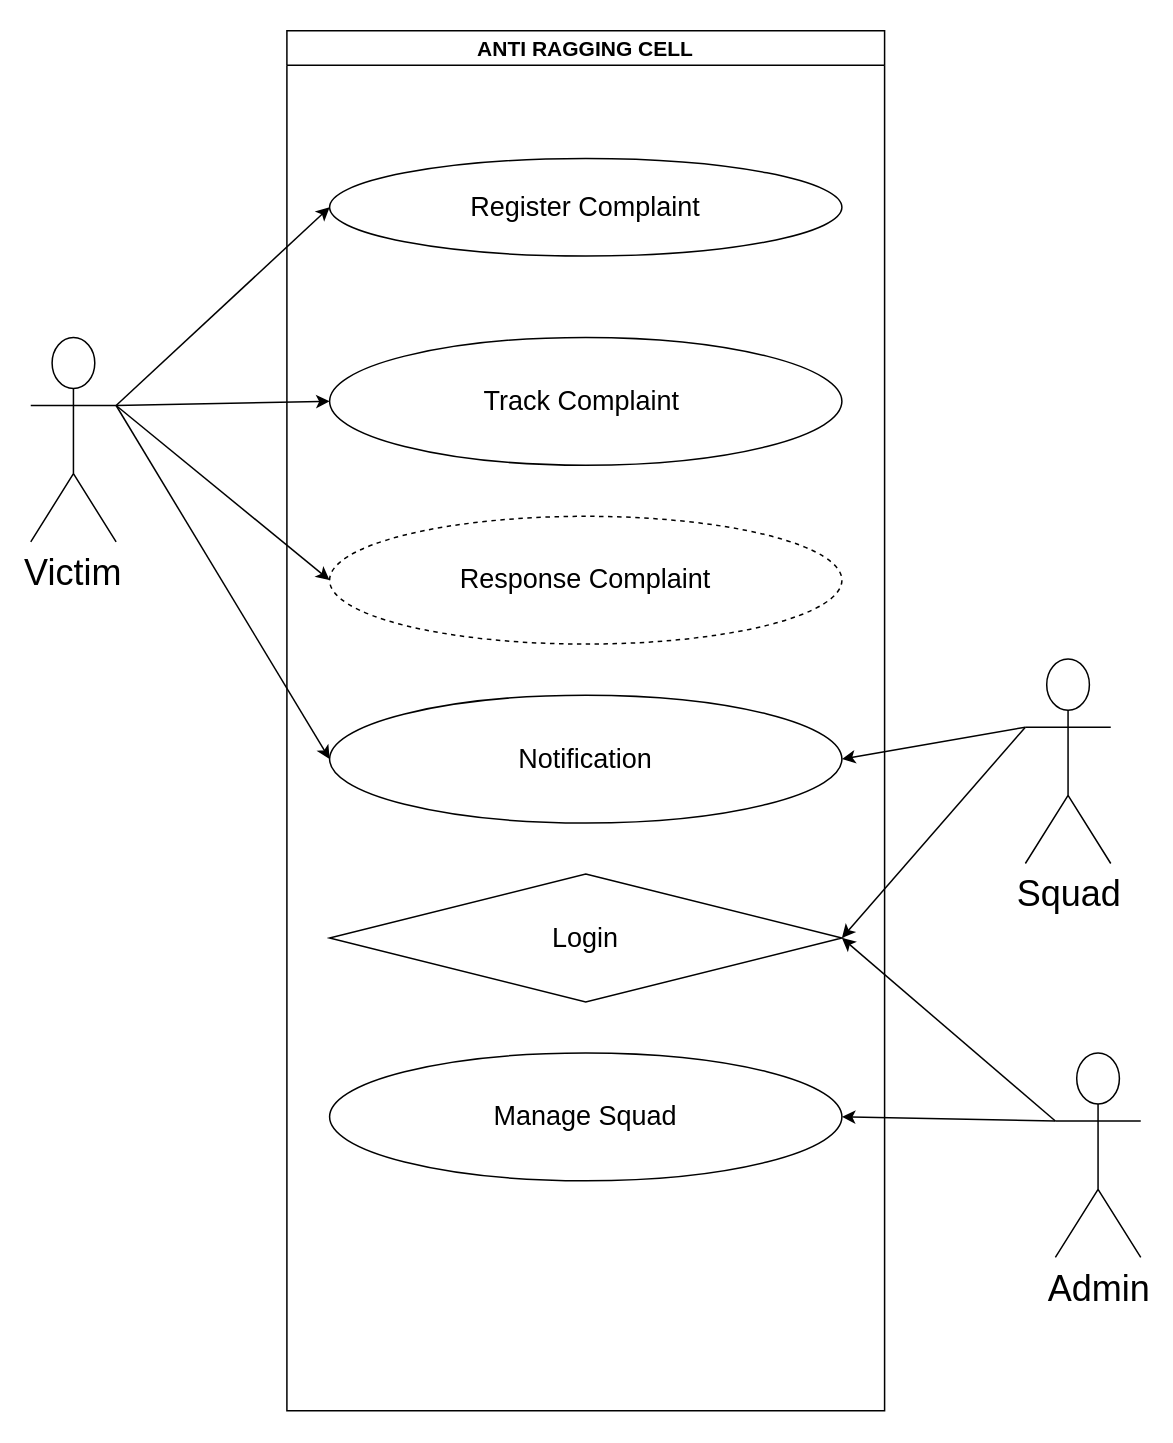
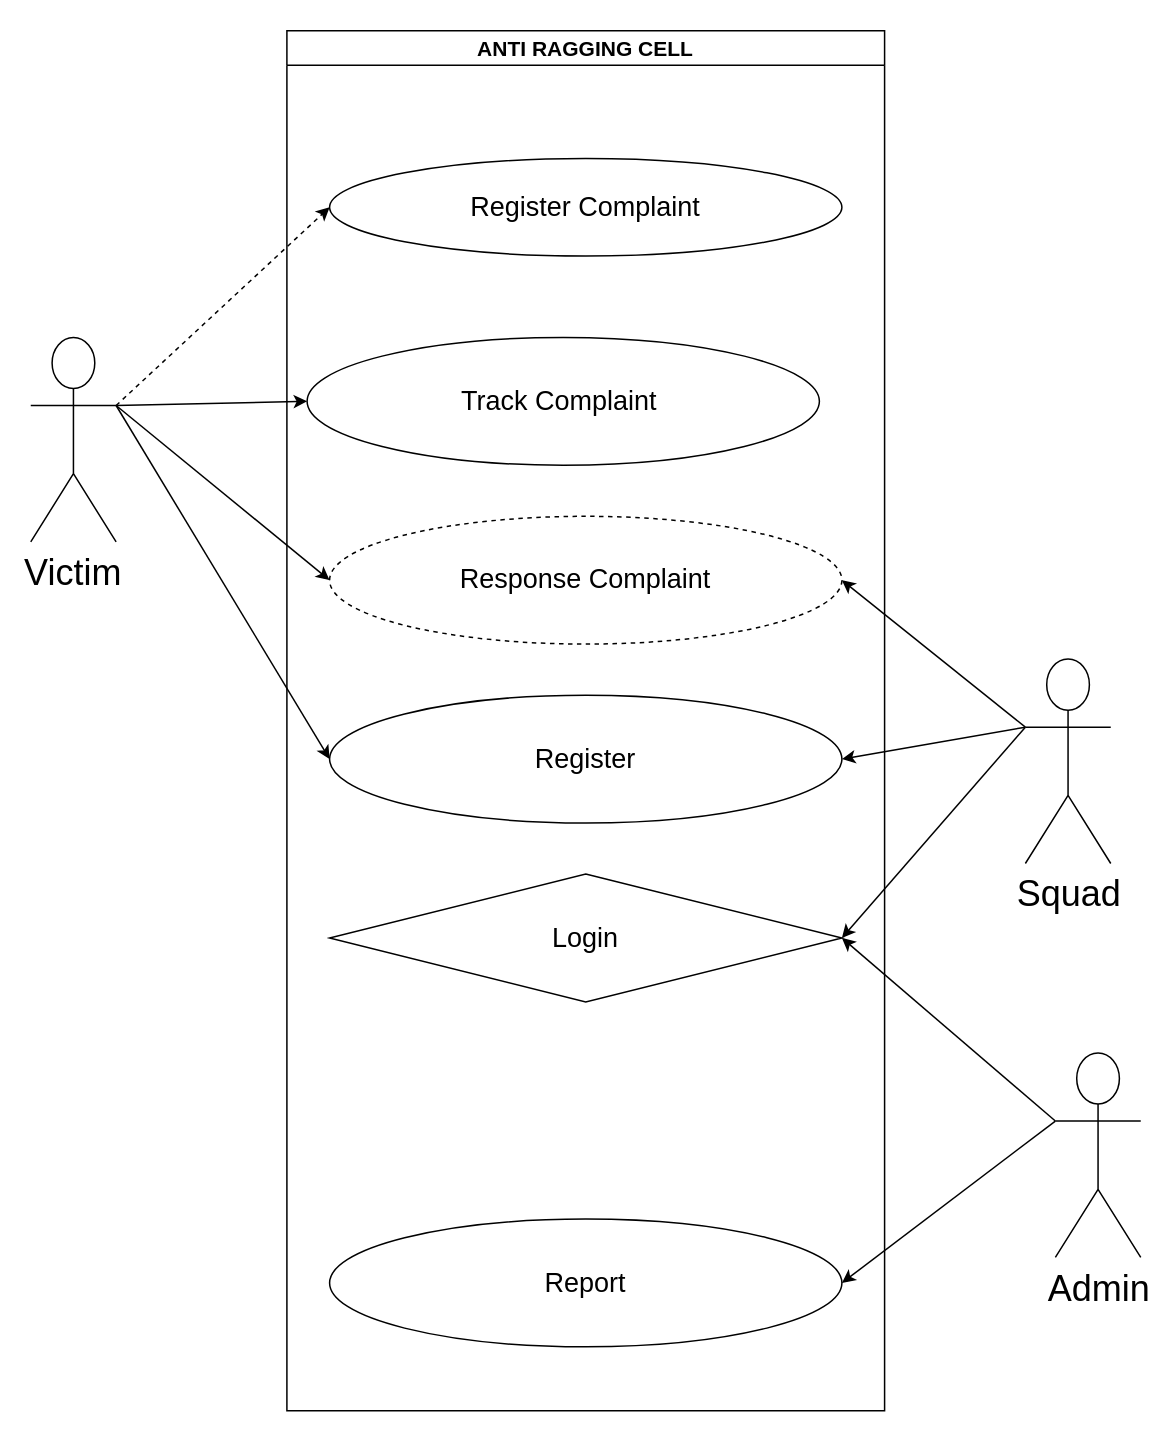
(220, 309) -> (220, 309)
(586, 401) -> (563, 401)
none -> (936, 656)
(586, 760) -> (586, 760)
(586, 1117) -> none
(951, 1119) -> none
none -> (952, 1200)
none -> (586, 1283)
